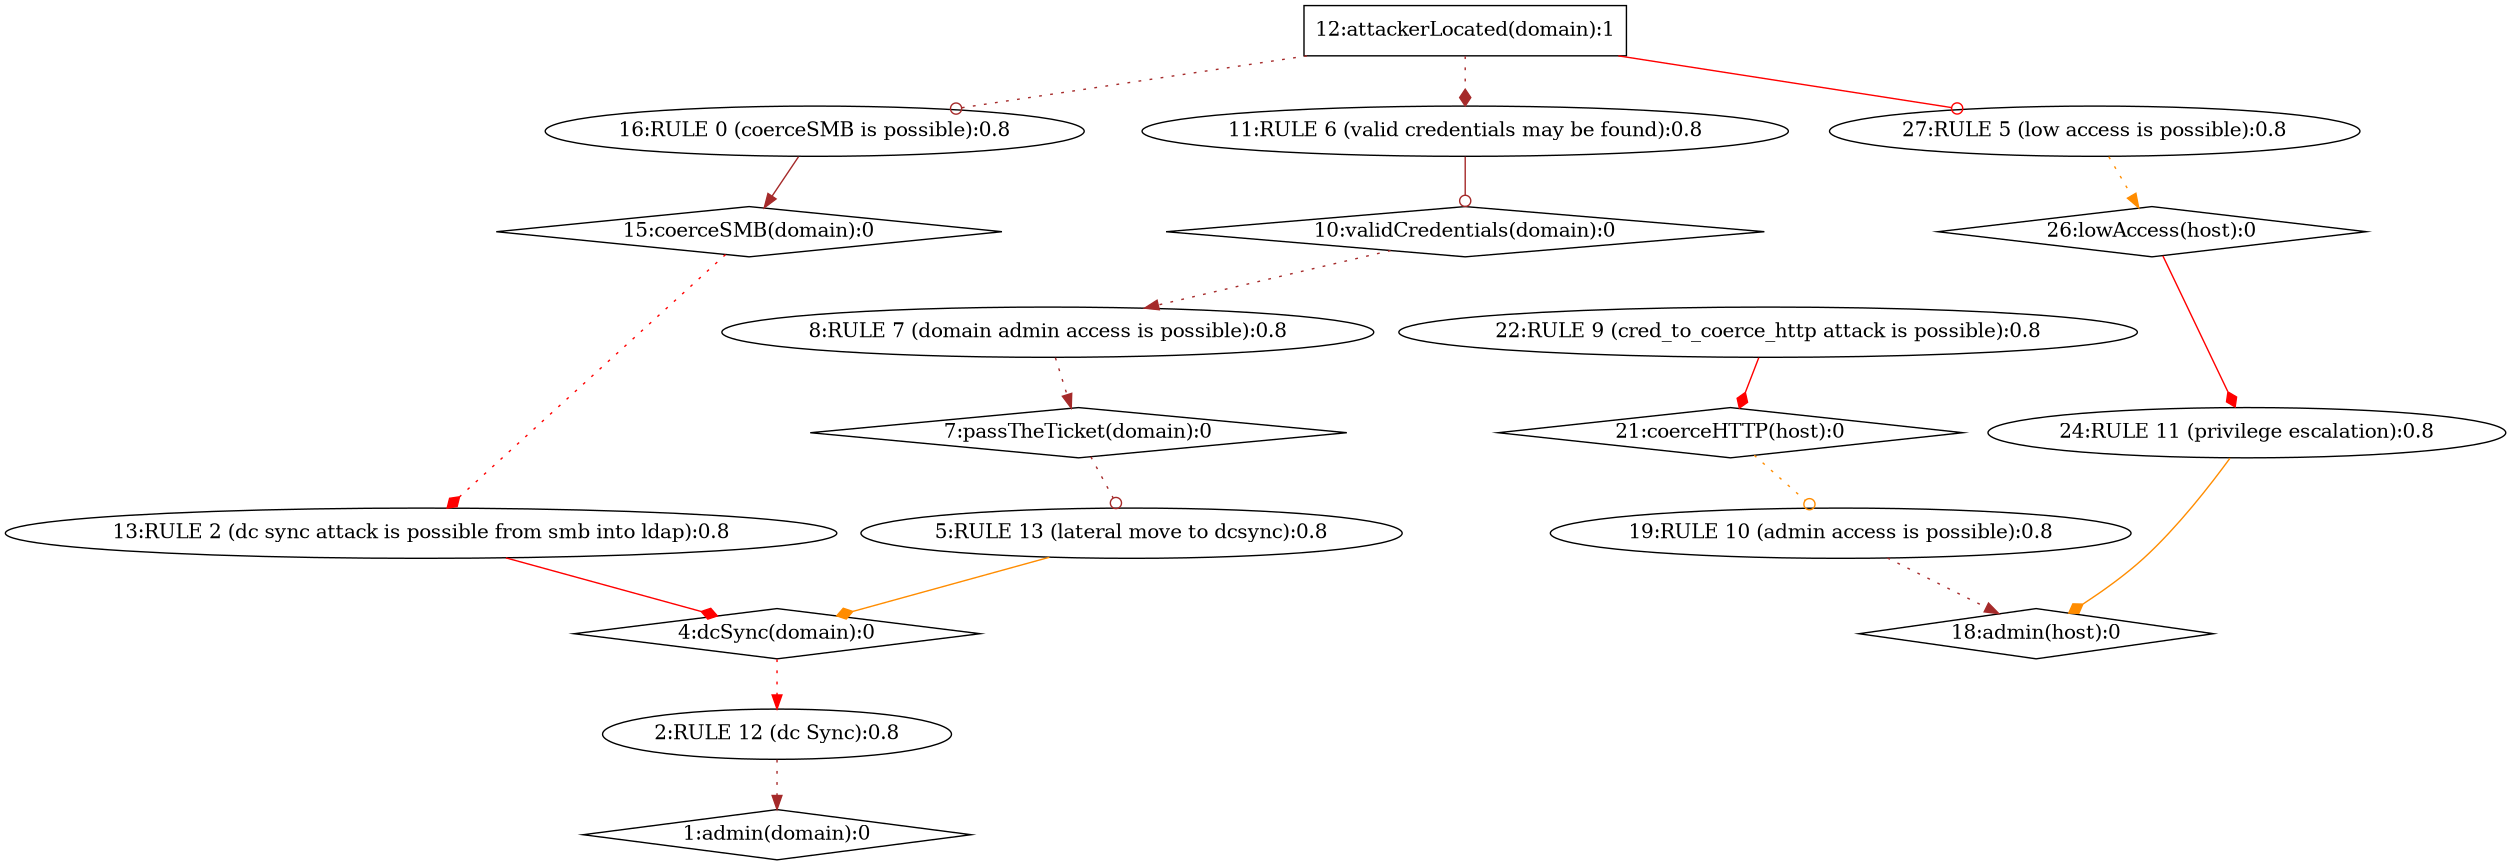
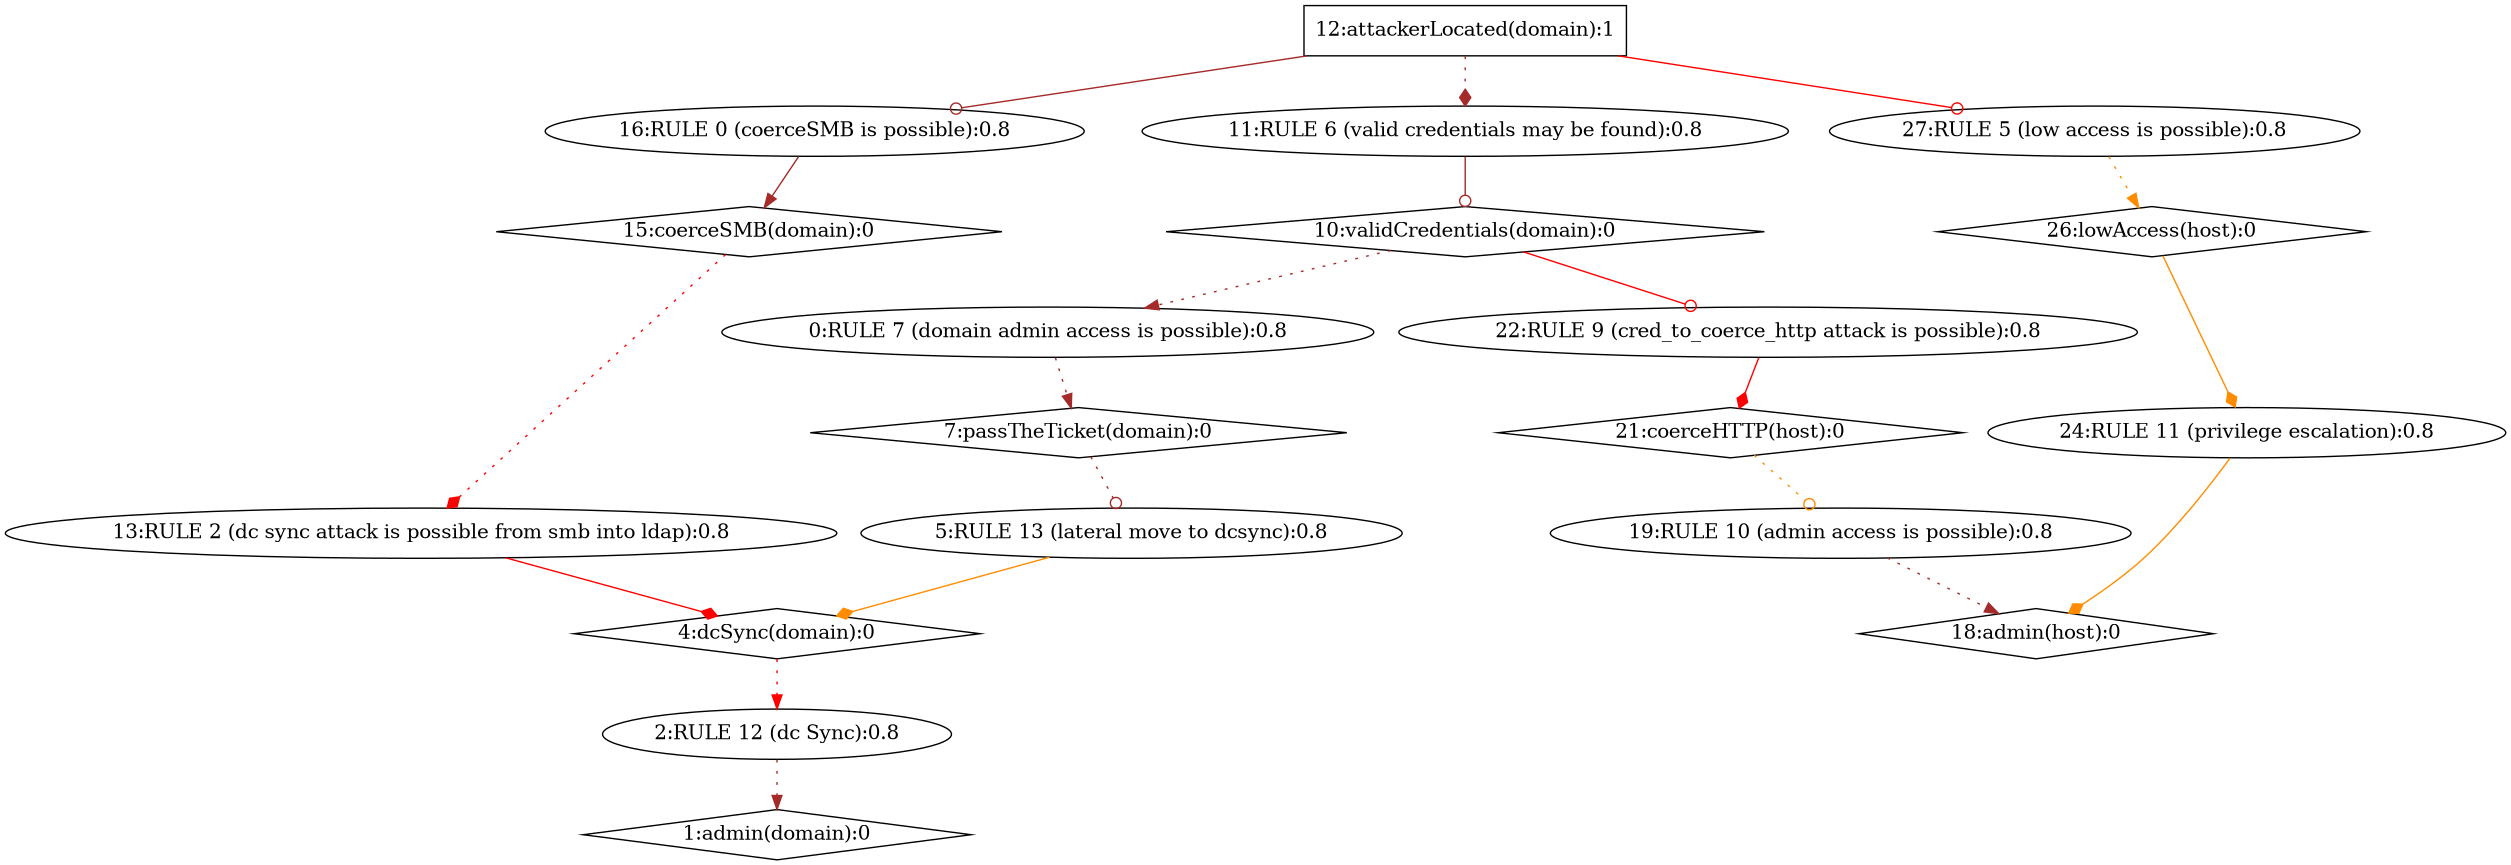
(1134, 82) -> (1134, 82)
none -> (1604, 278)
(2195, 324) -> (2195, 324)
(1048, 332) -> (1048, 332)
